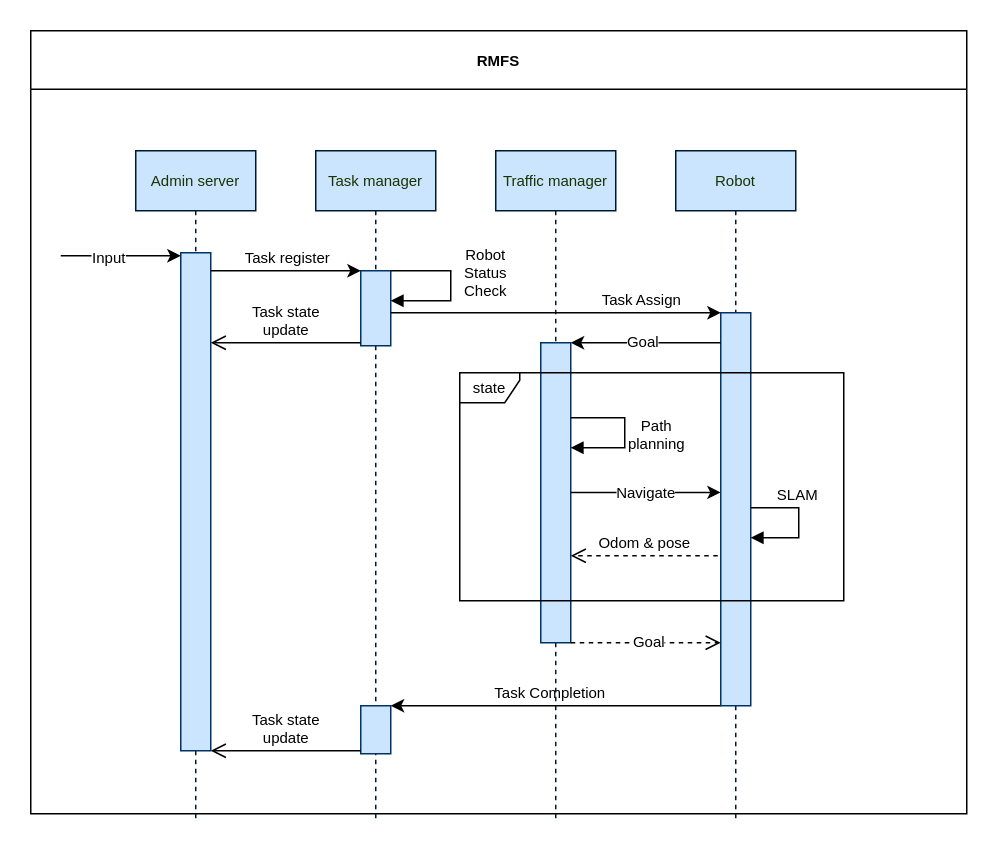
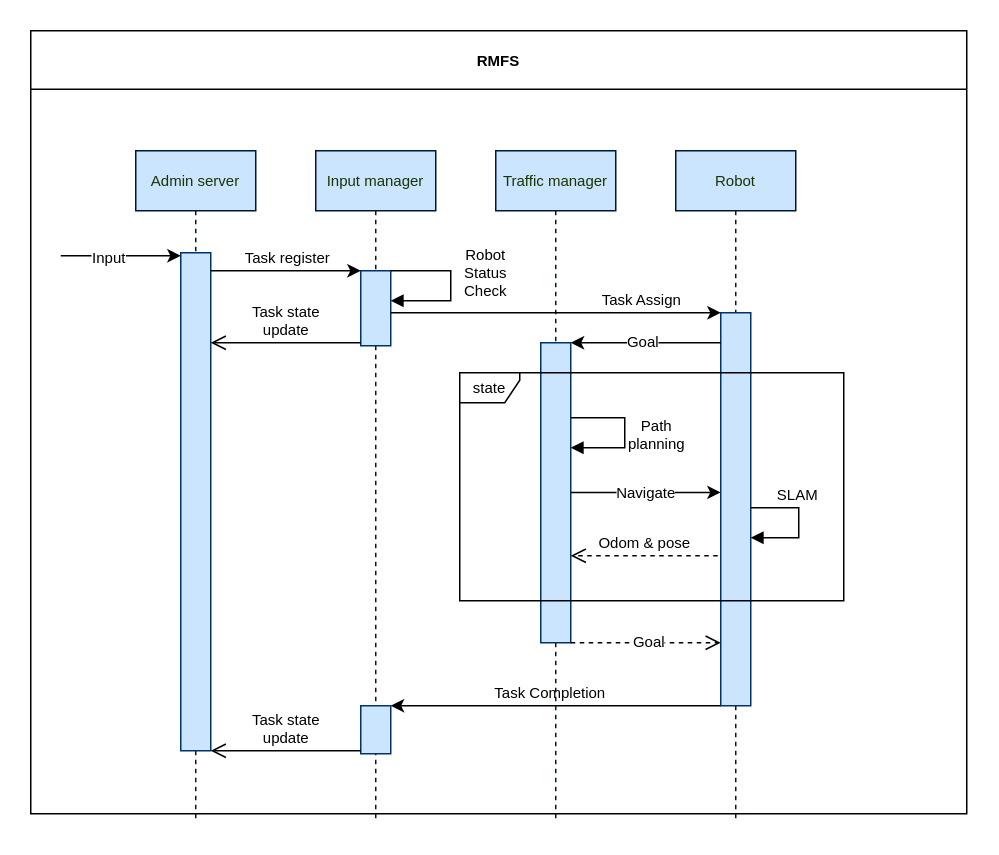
(376, 181) -> (376, 181)
